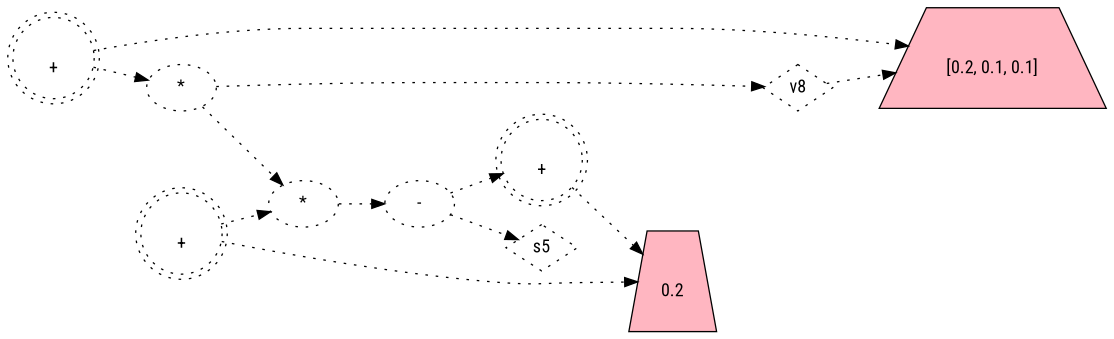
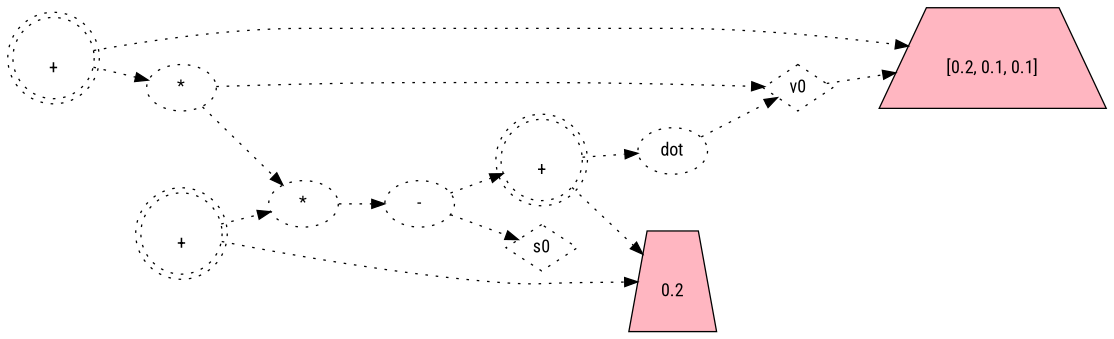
(798, 88) -> (798, 88)
none -> (673, 151)
(542, 248) -> (542, 248)
